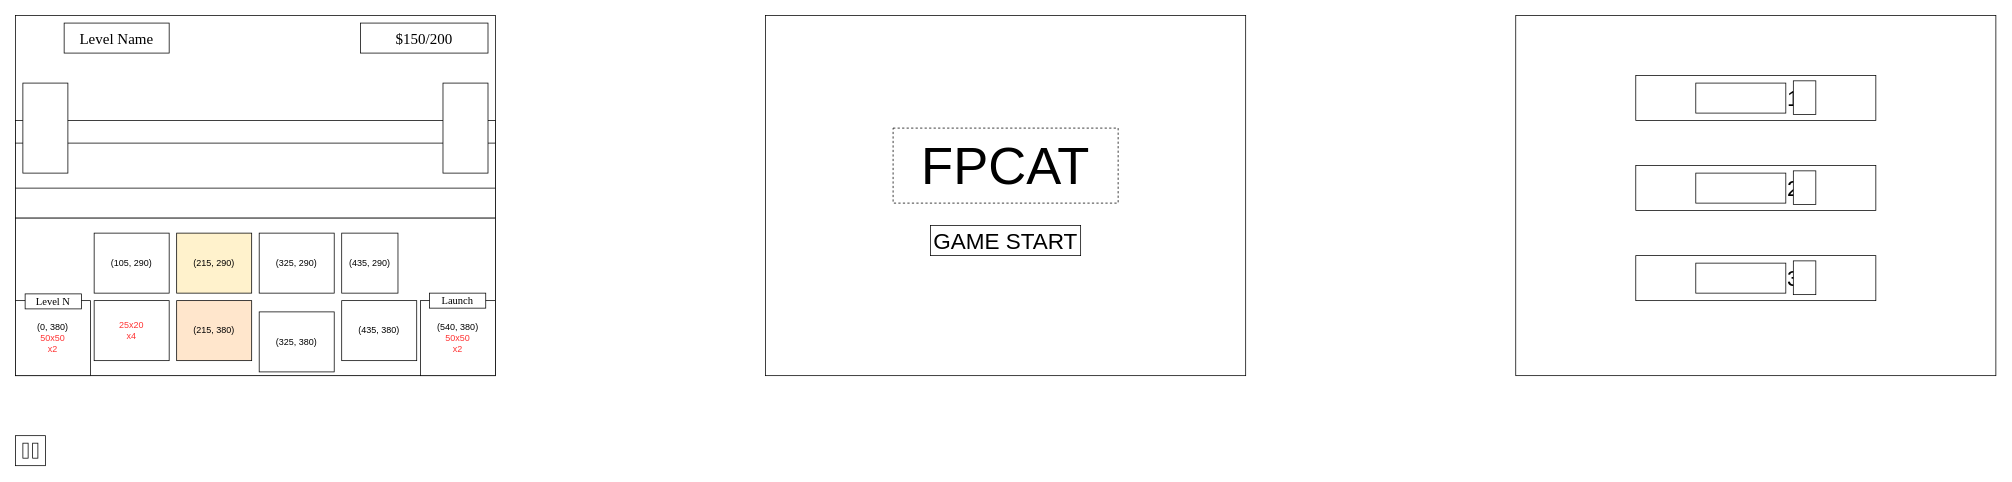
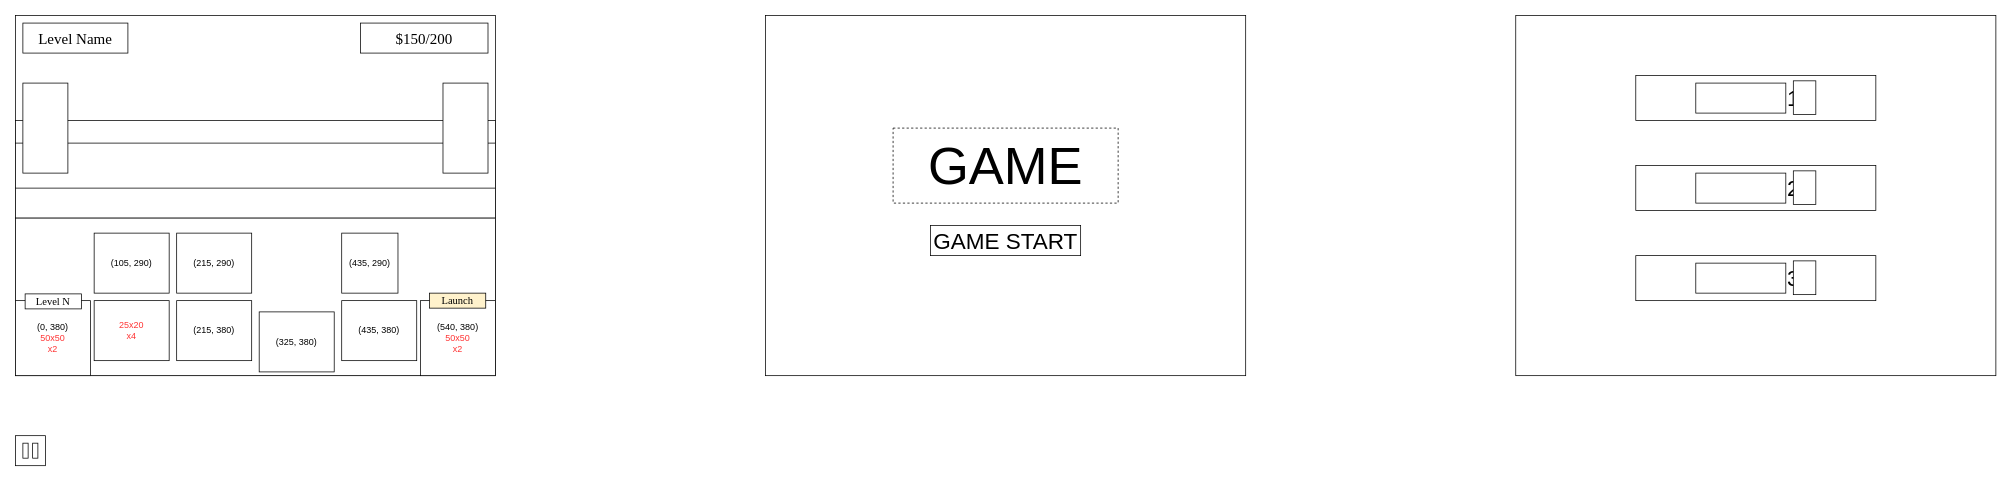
(117, 38) -> (75, 38)
(1005, 165) -> (1005, 165)
(214, 263) -> (214, 263)
(297, 263) -> none
(458, 300) -> (458, 300)
(214, 330) -> (214, 330)
